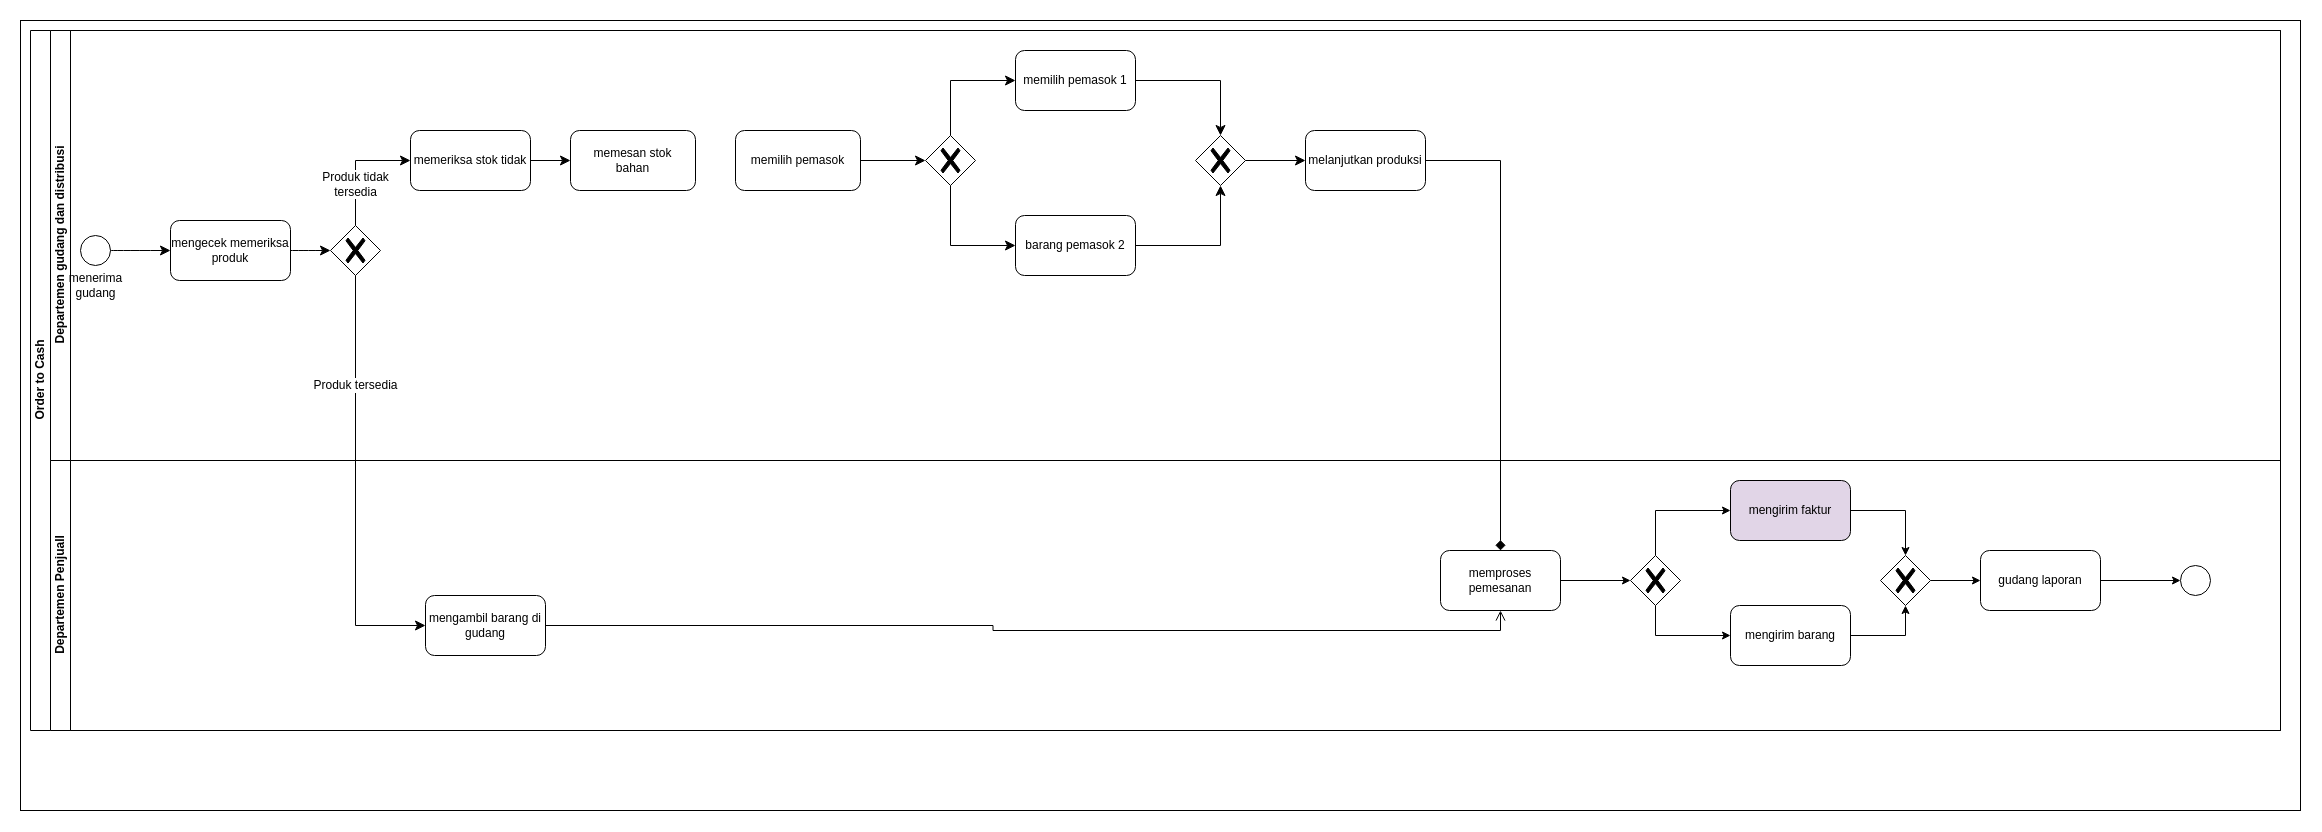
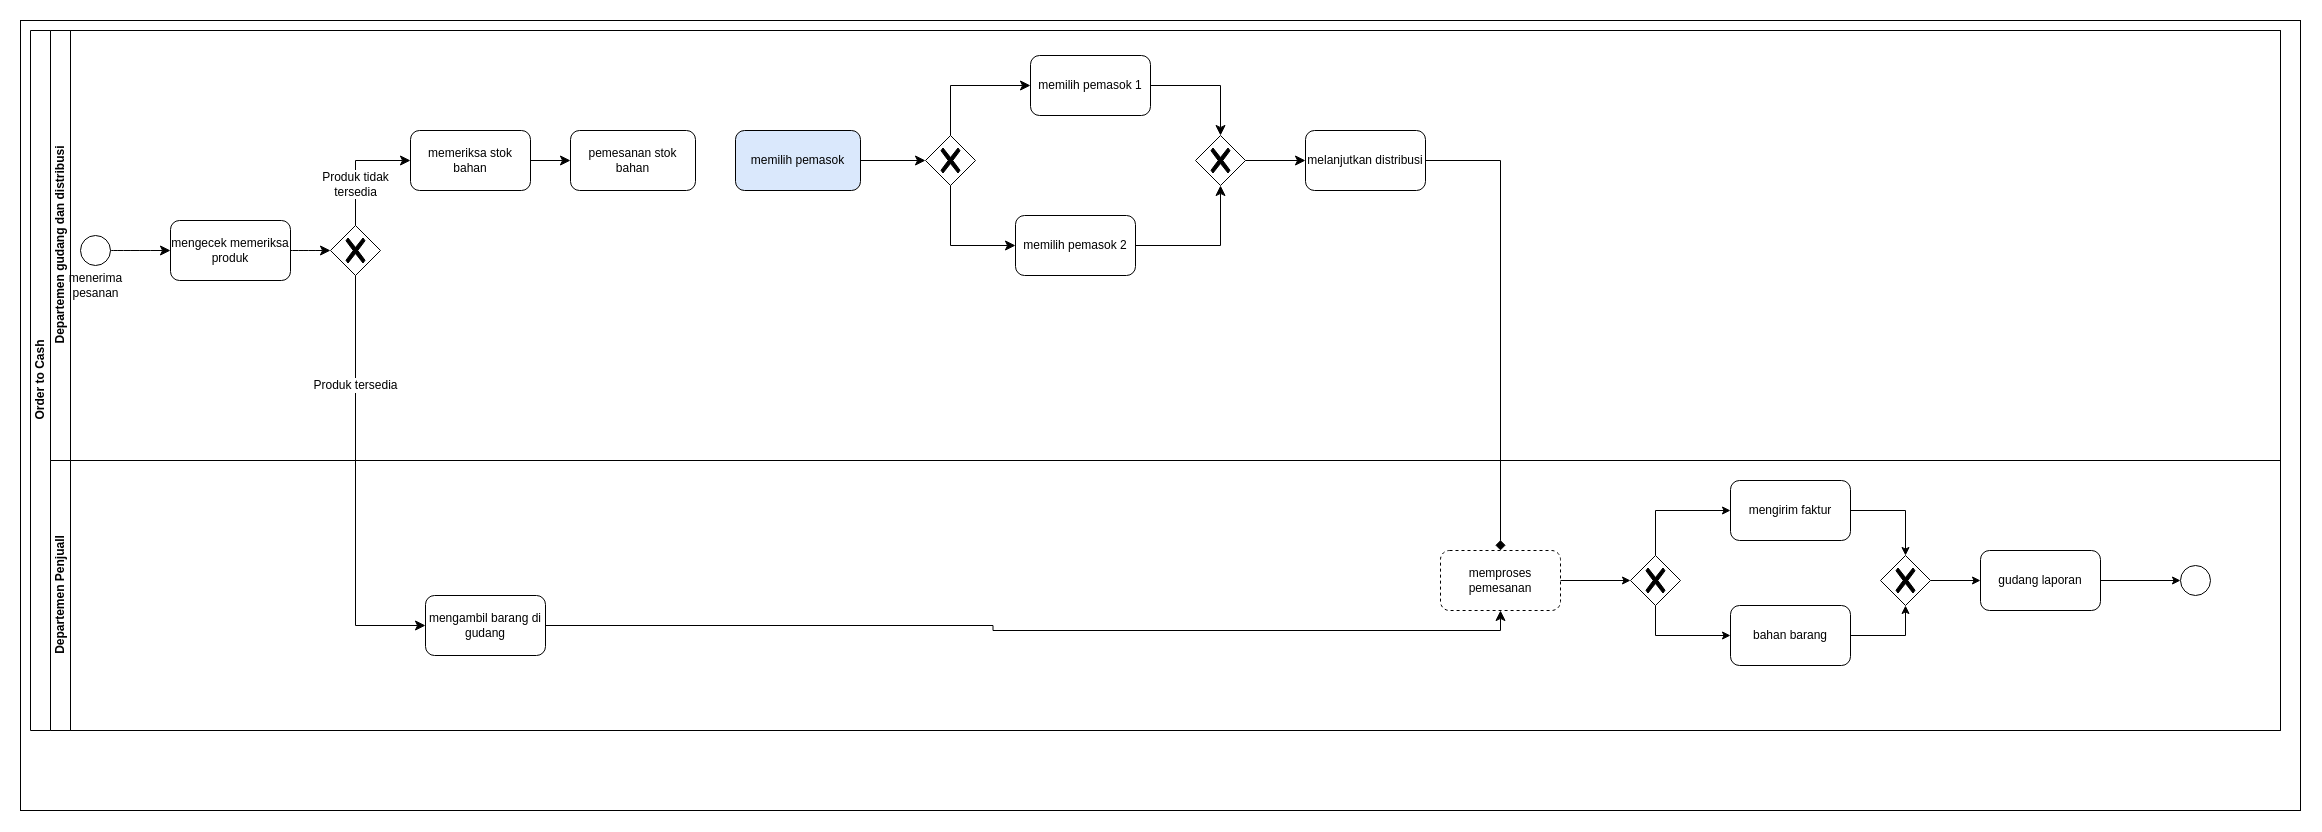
(1076, 81) -> (1091, 86)
(471, 161) -> (471, 161)
(633, 161) -> (633, 161)
(798, 161) -> (798, 161)
(1366, 161) -> (1366, 161)
(1076, 246) -> (1076, 246)
(96, 286) -> (96, 286)
(1791, 511) -> (1791, 511)
(1501, 581) -> (1501, 581)
(1501, 617) -> (1501, 620)
(1791, 636) -> (1791, 636)
